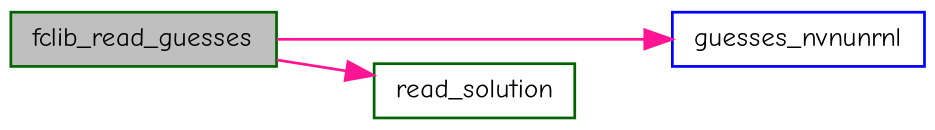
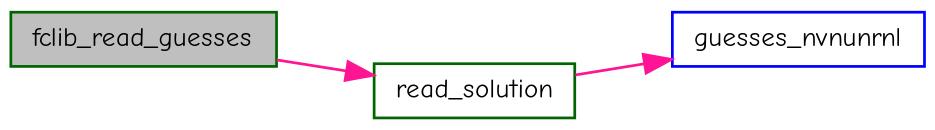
(461, 39) -> (610, 69)
